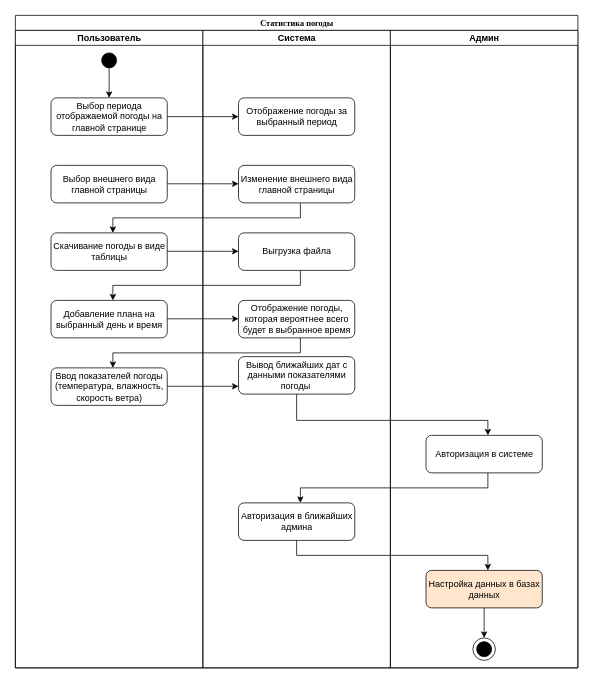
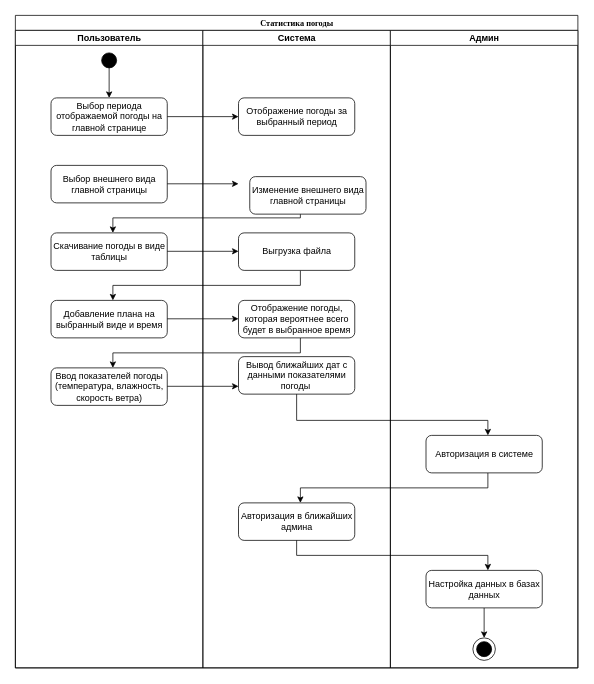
(297, 184) -> (308, 195)
(110, 319) -> (110, 319)
(484, 589) -> (484, 589)
